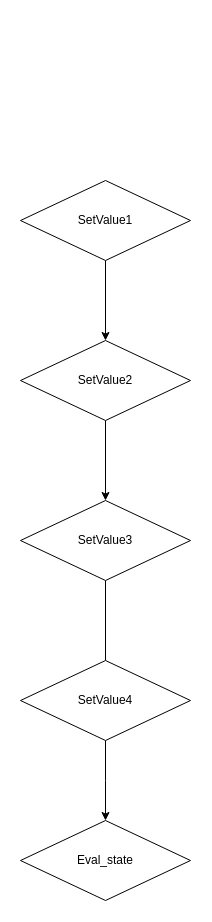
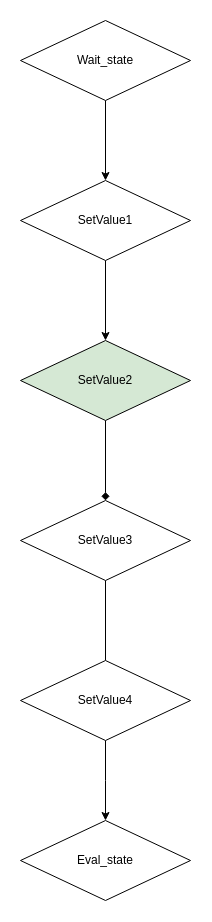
none -> (106, 61)
none -> (106, 137)
(106, 381) -> (106, 381)
(106, 492) -> (106, 491)
